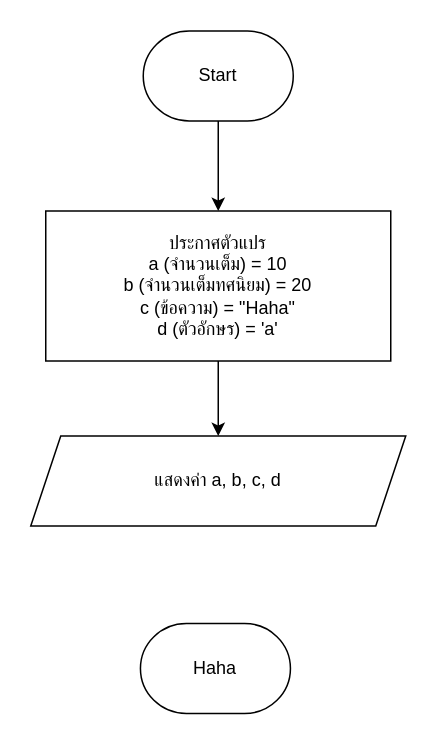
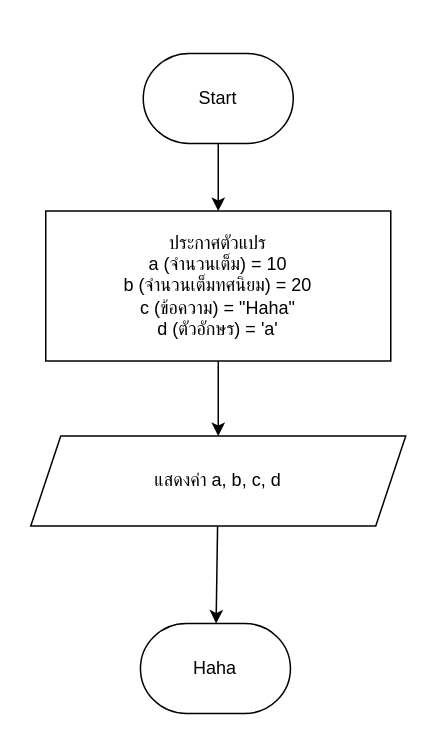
(218, 76) -> (218, 98)
none -> (217, 569)
